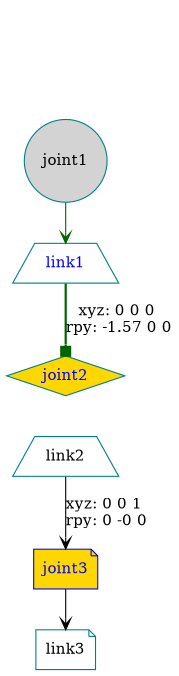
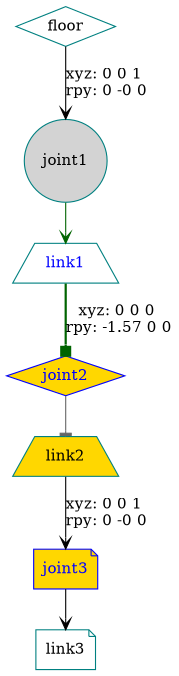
none -> (66, 26)
(66, 376) -> (66, 376)
none -> (66, 413)
(66, 456) -> (66, 456)
